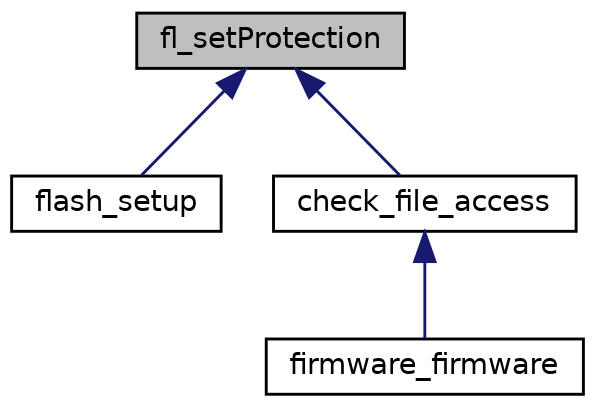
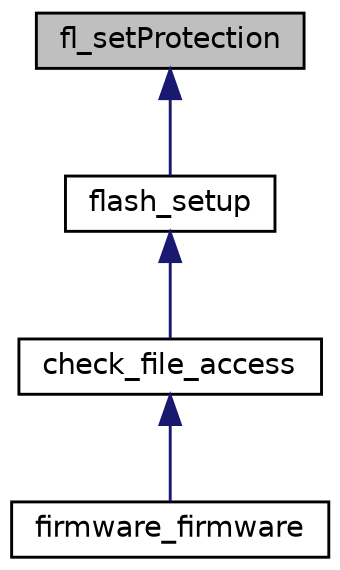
(358, 133) -> (170, 300)
